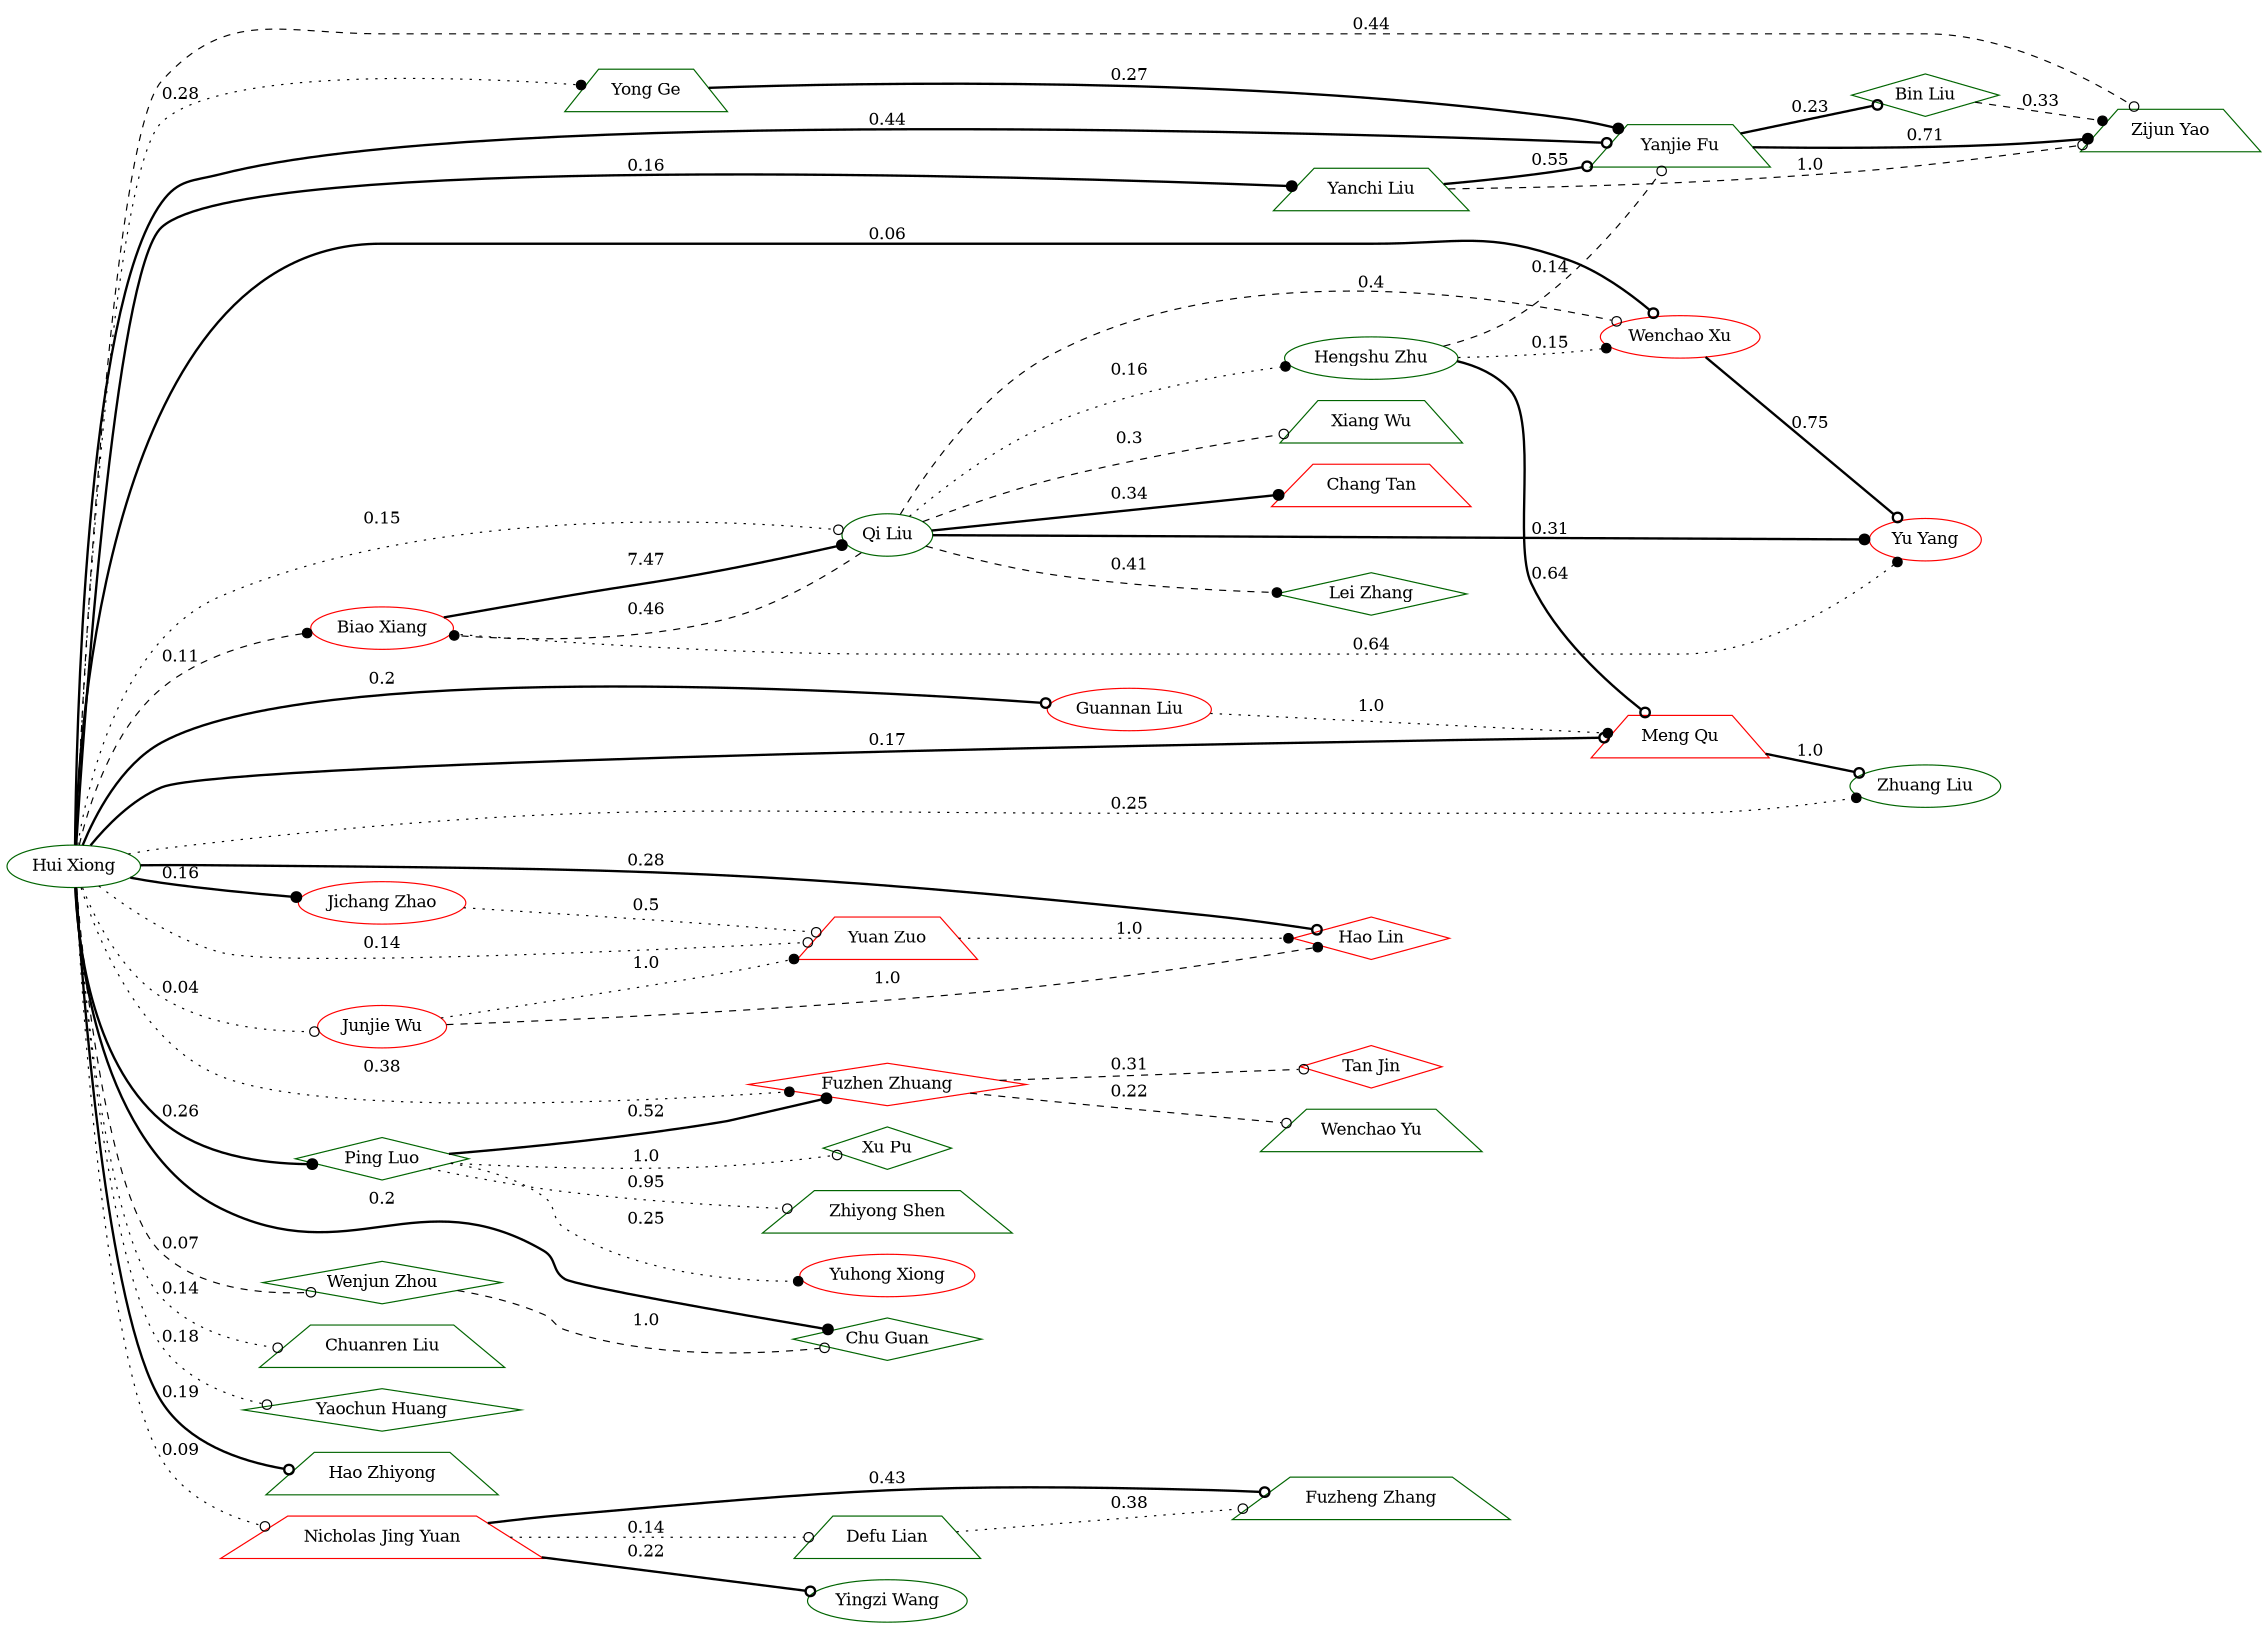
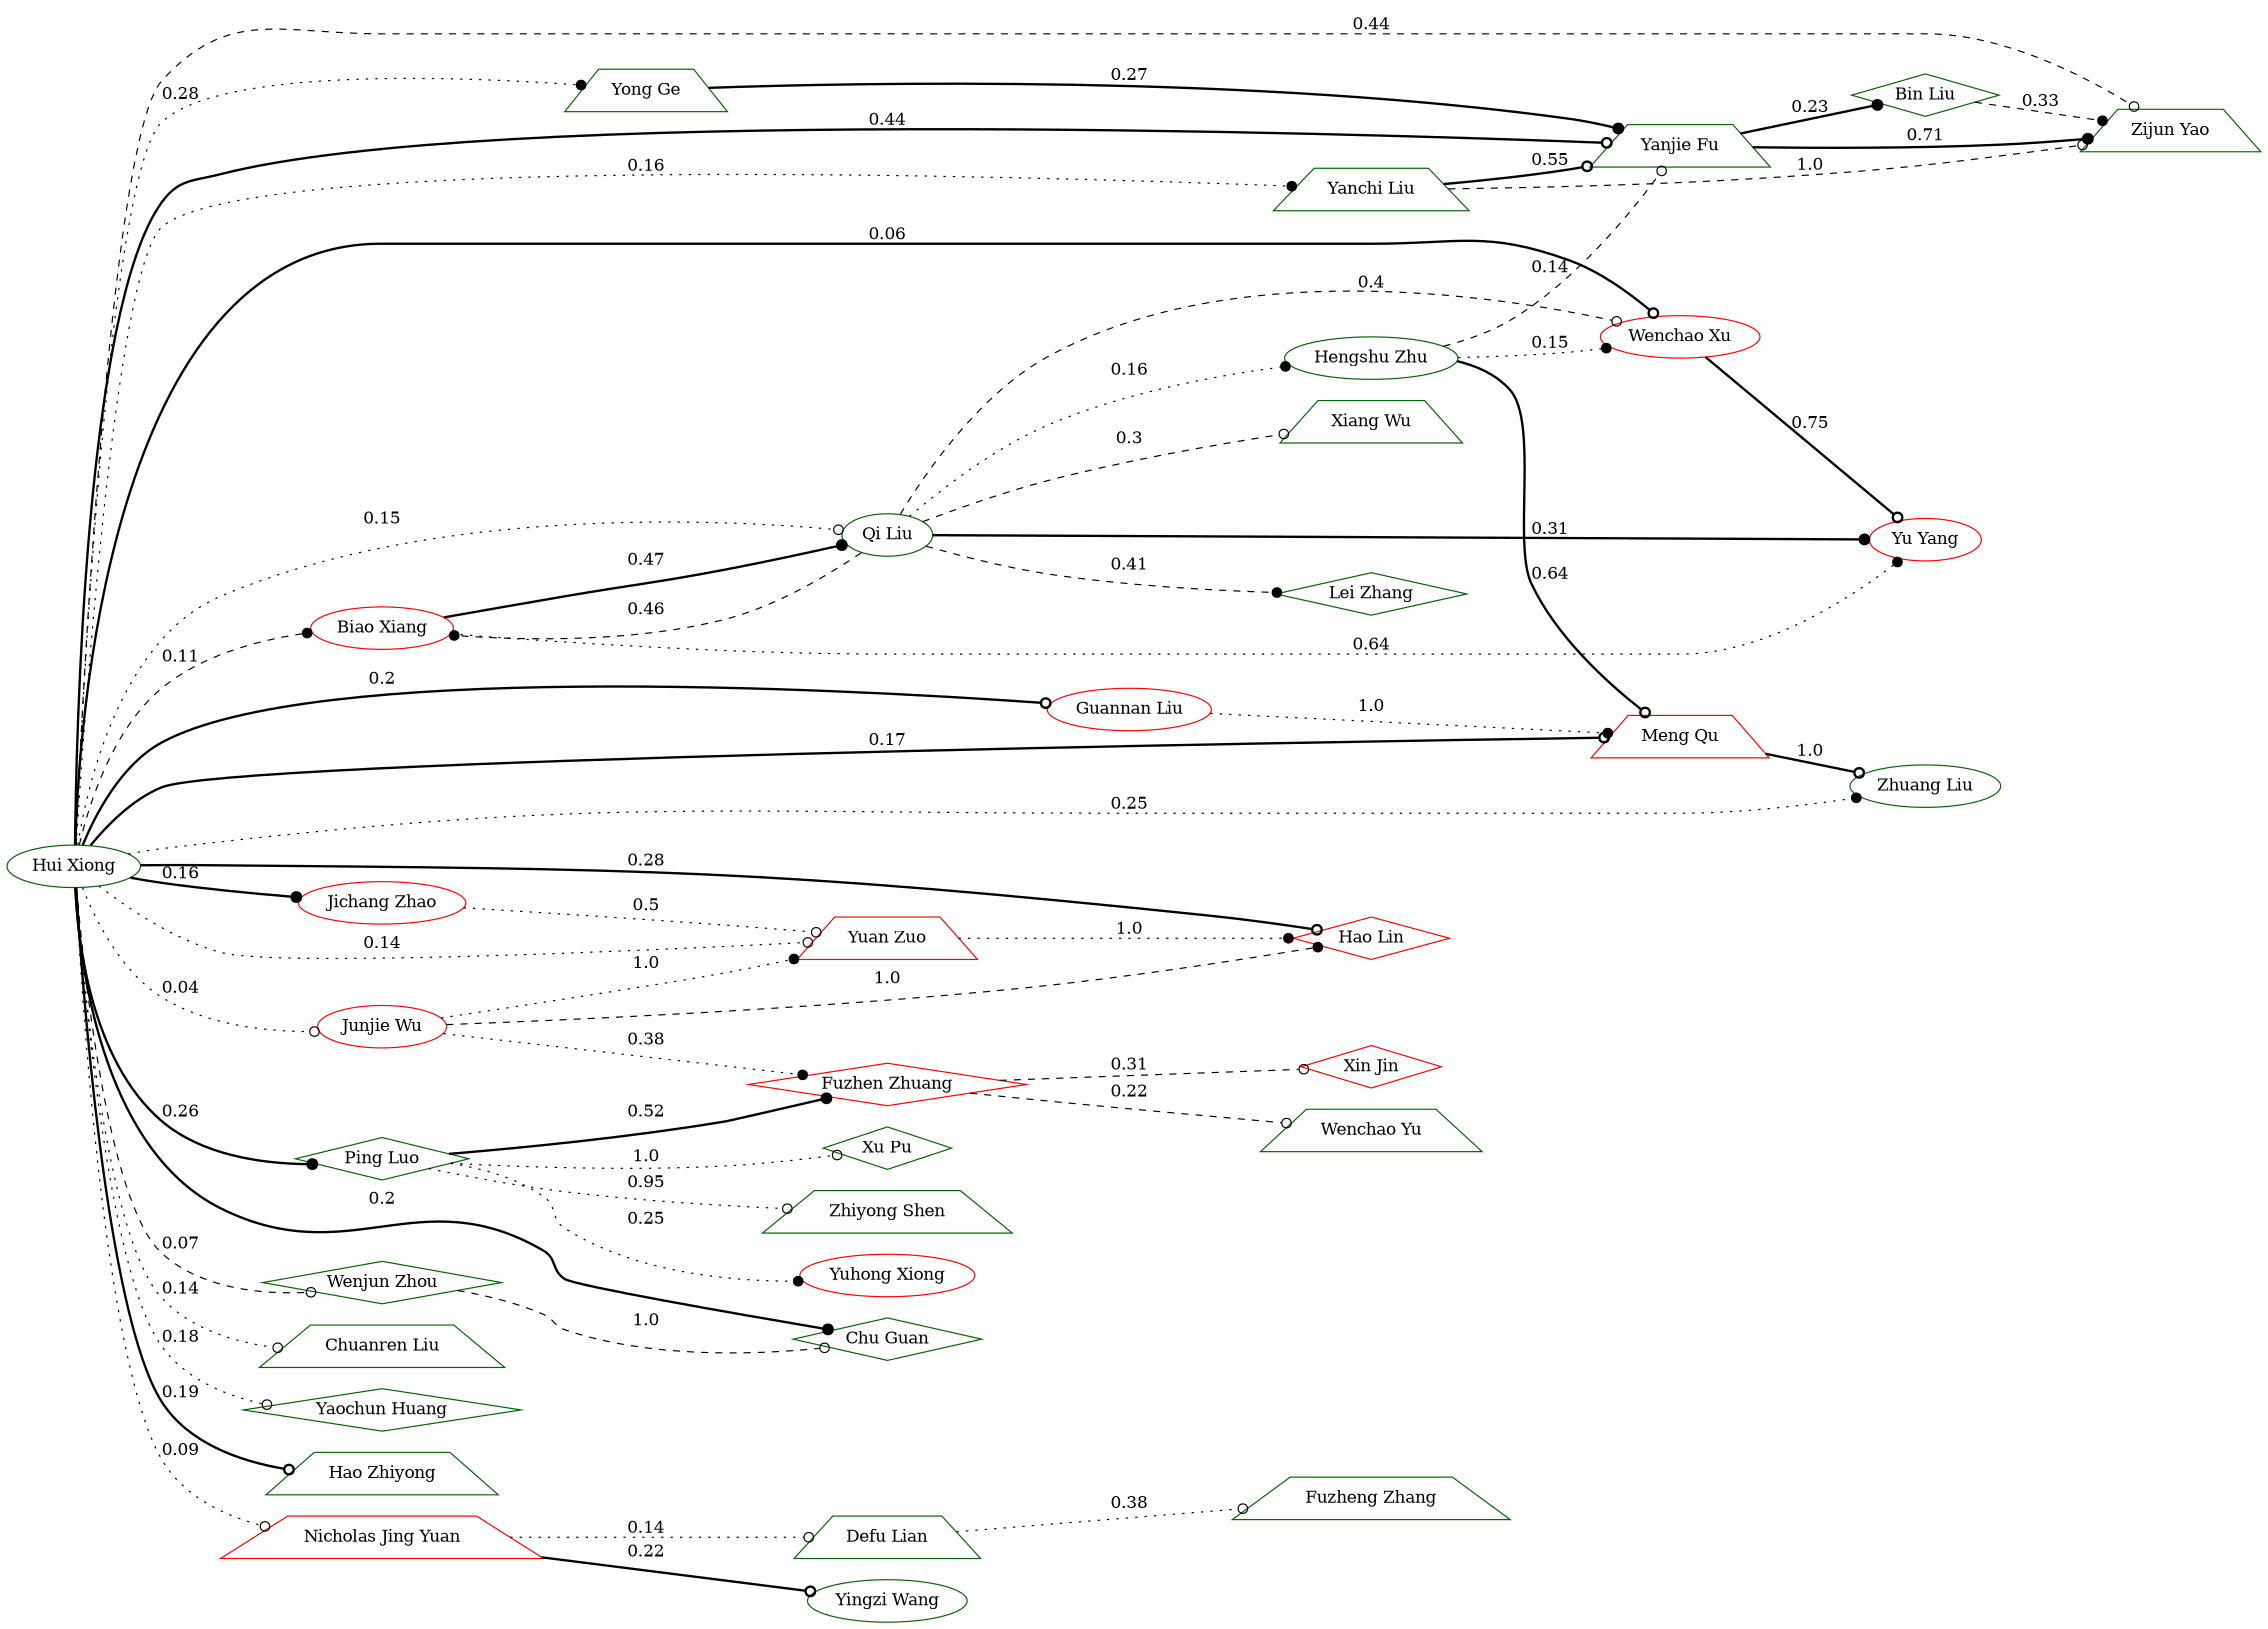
(1806, 120) -> (1806, 120)
(408, 183) -> (408, 183)
(1371, 485) -> none
(646, 560) -> (646, 560)
(1371, 1067) -> (1371, 1067)
(381, 1100) -> (621, 1054)
(873, 1491) -> none
